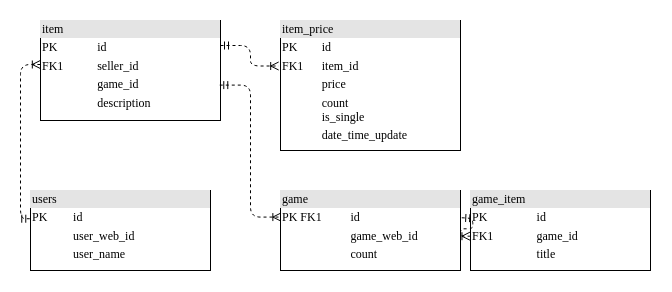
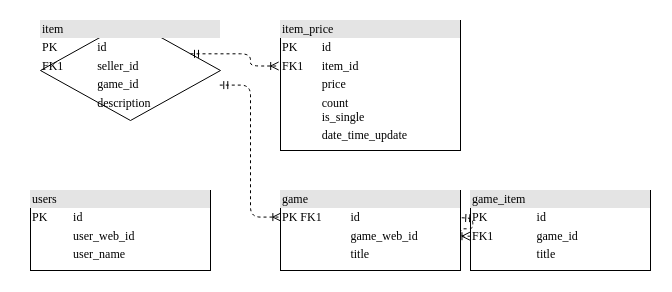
(131, 71) -> (131, 71)
(21, 140) -> none
(316, 219) -> (316, 219)
